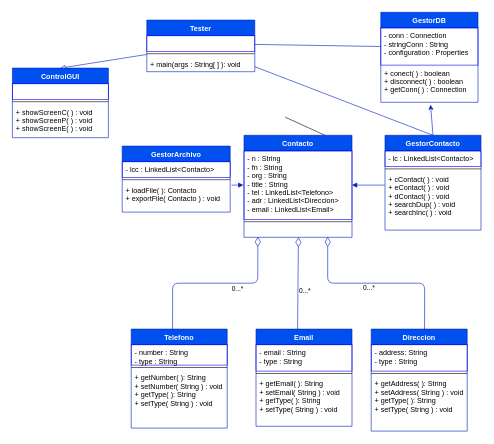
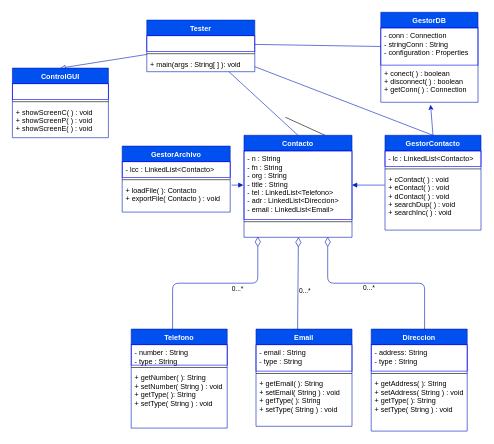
none -> (264, 104)
